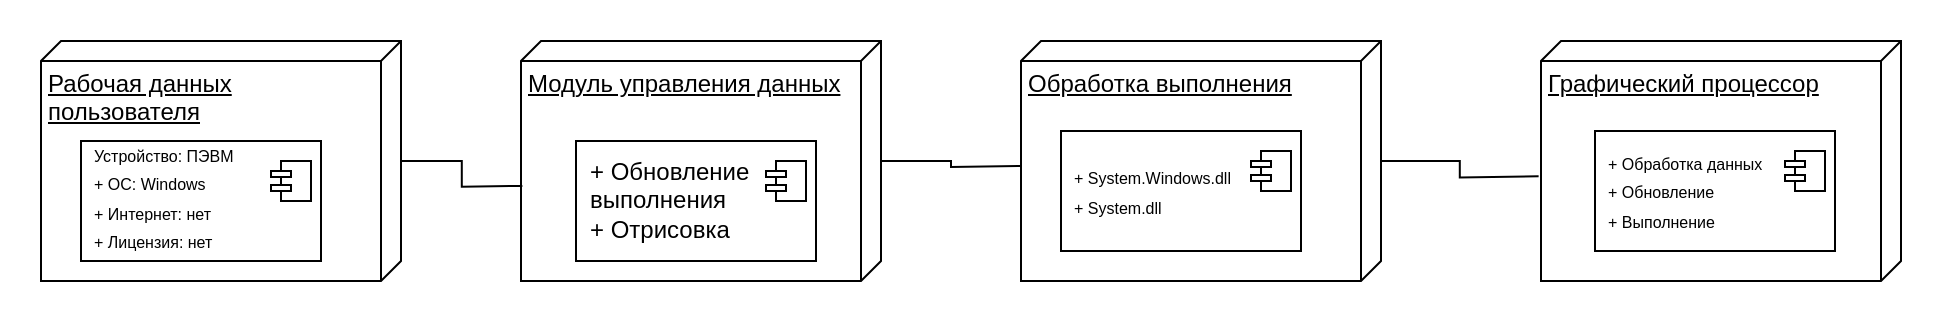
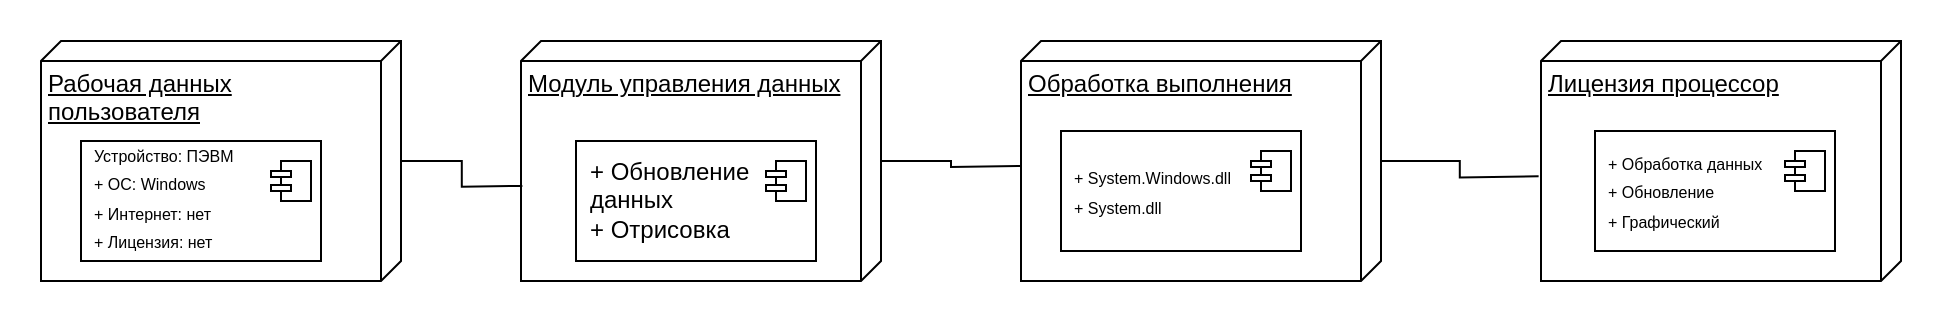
(1687, 85) -> (1667, 85)
(1724, 191) -> (1724, 191)
(709, 201) -> (709, 201)
